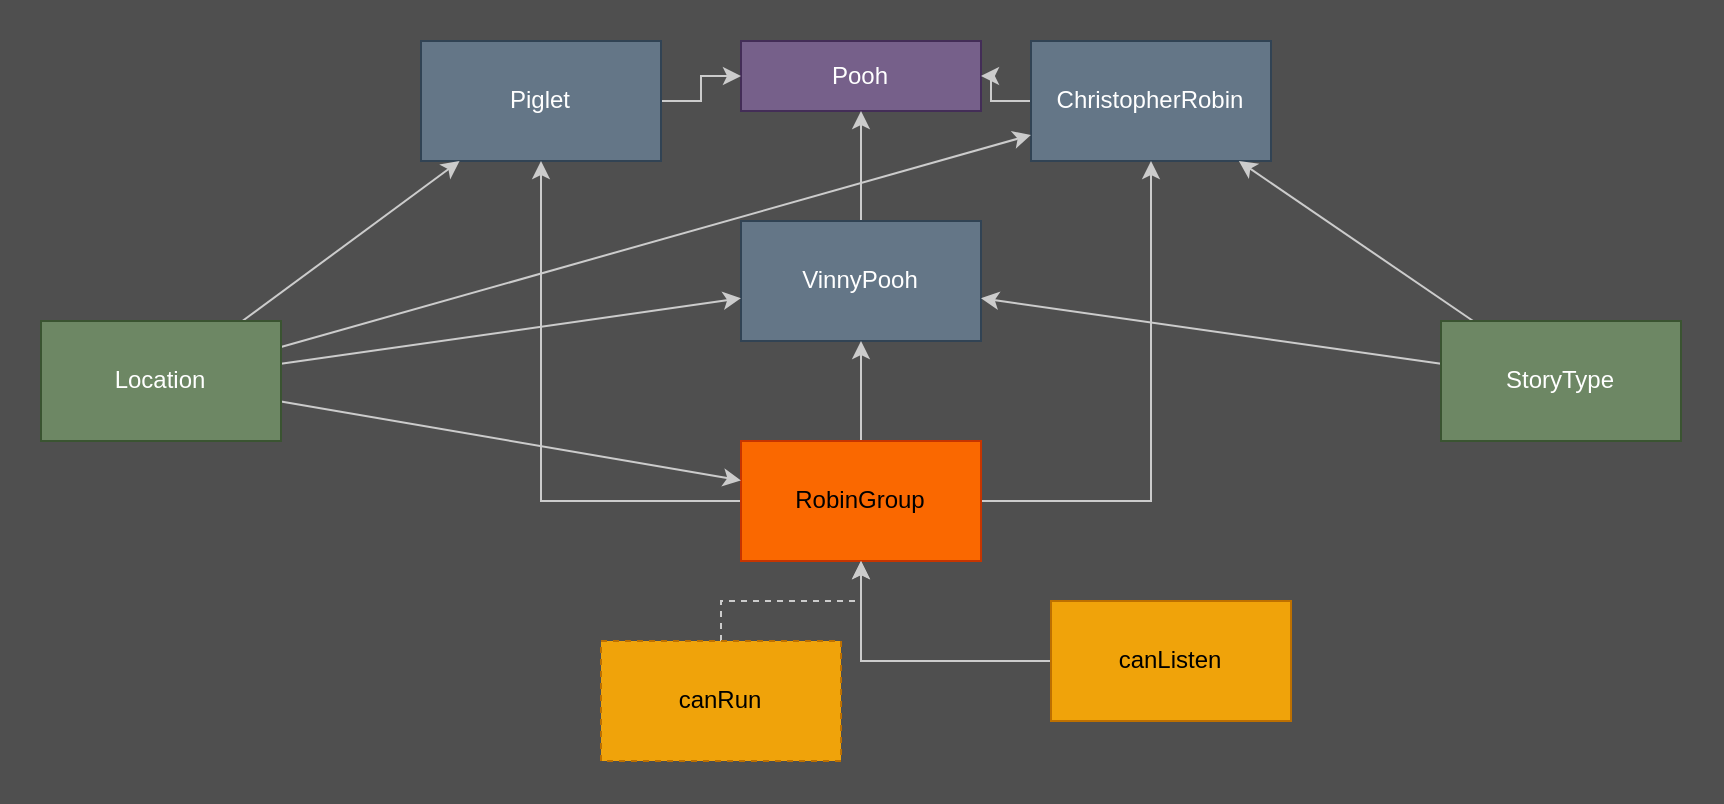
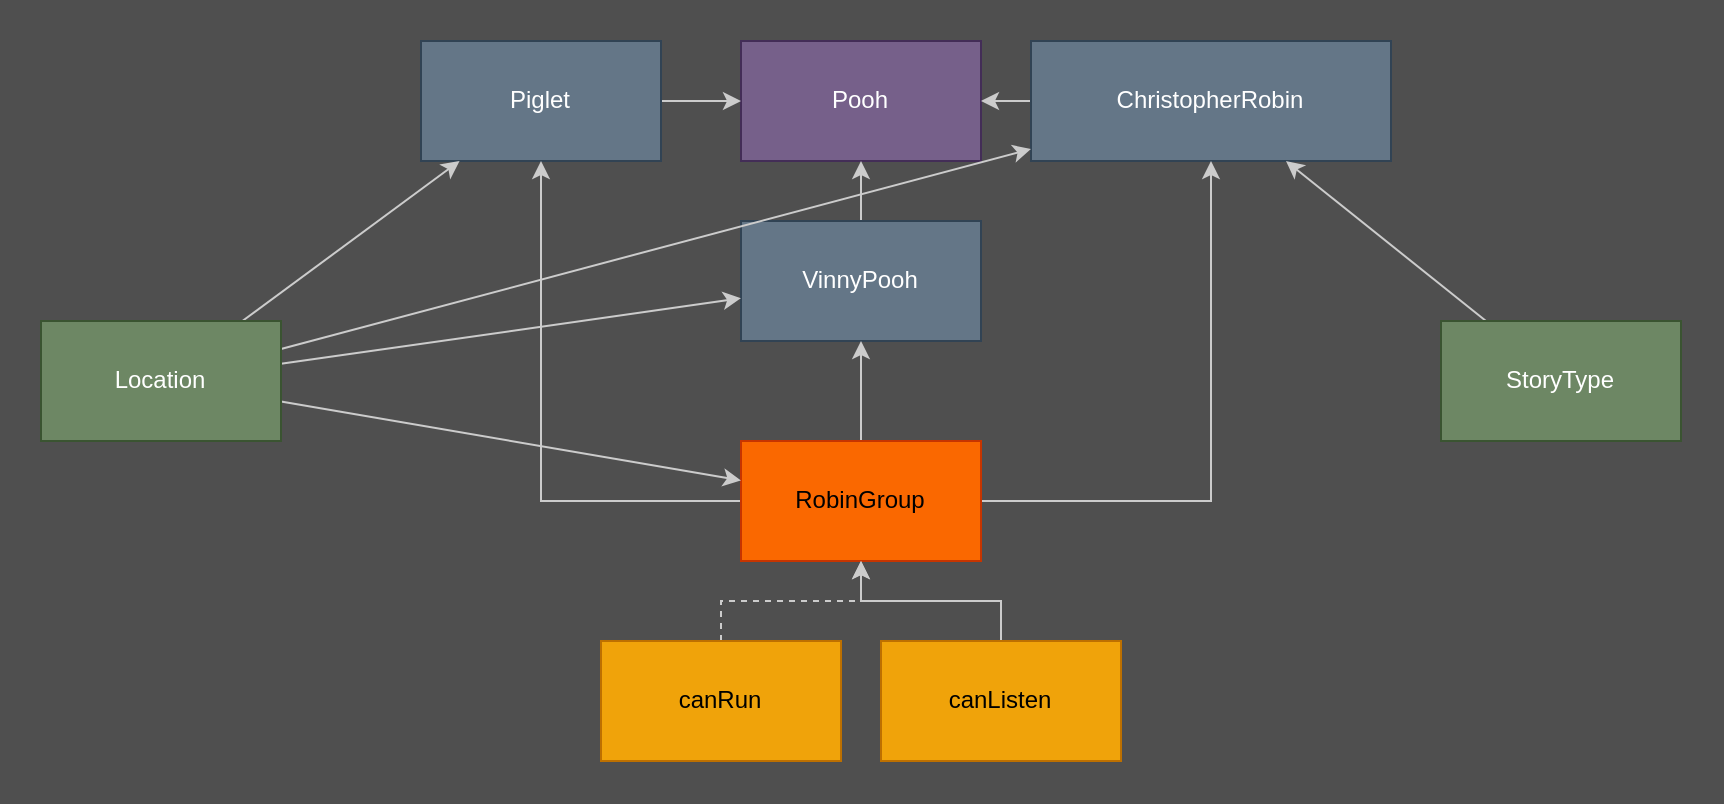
(861, 76) -> (861, 101)
(1151, 101) -> (1211, 101)
(1218, 332) -> none
(1171, 661) -> (1001, 701)
(721, 701) -> (721, 701)
